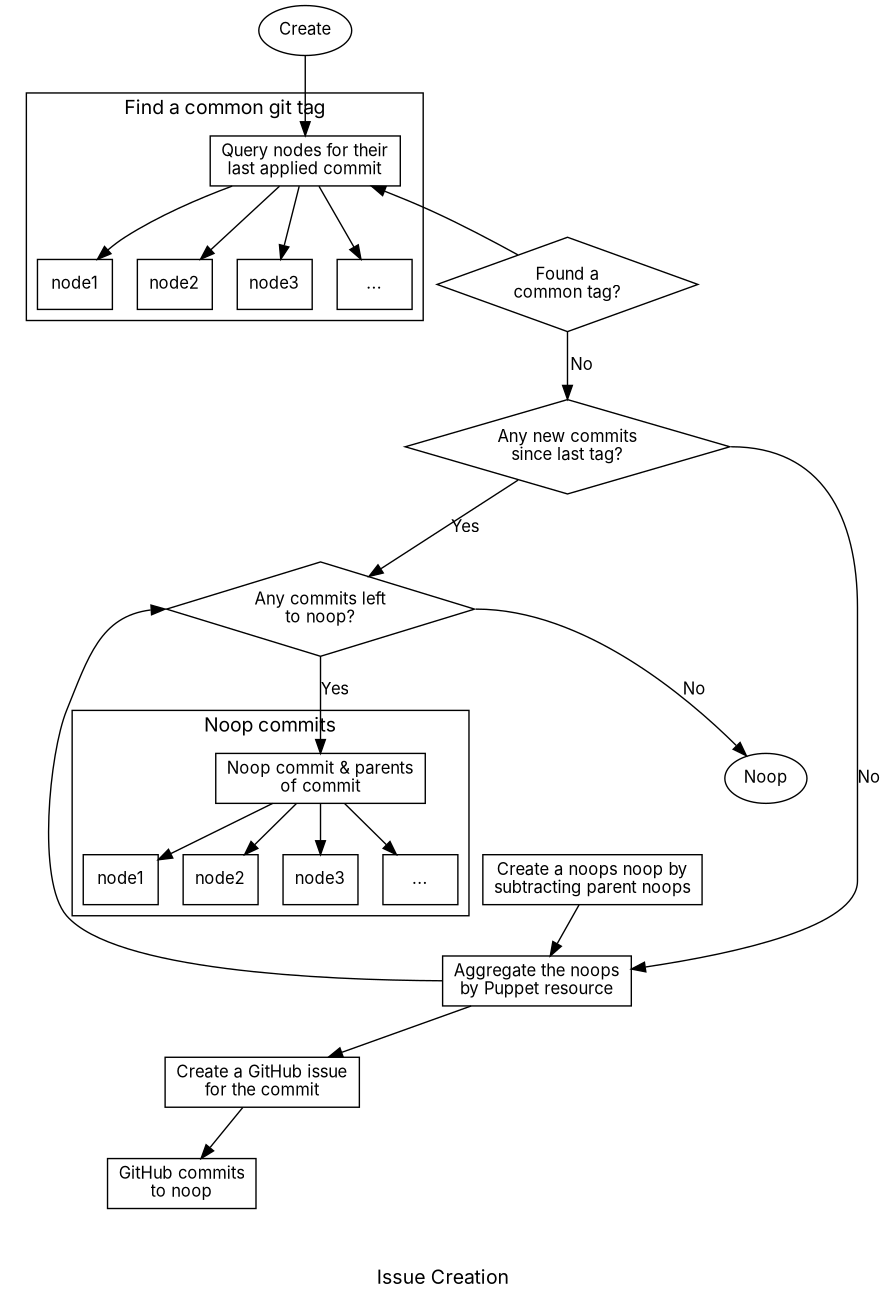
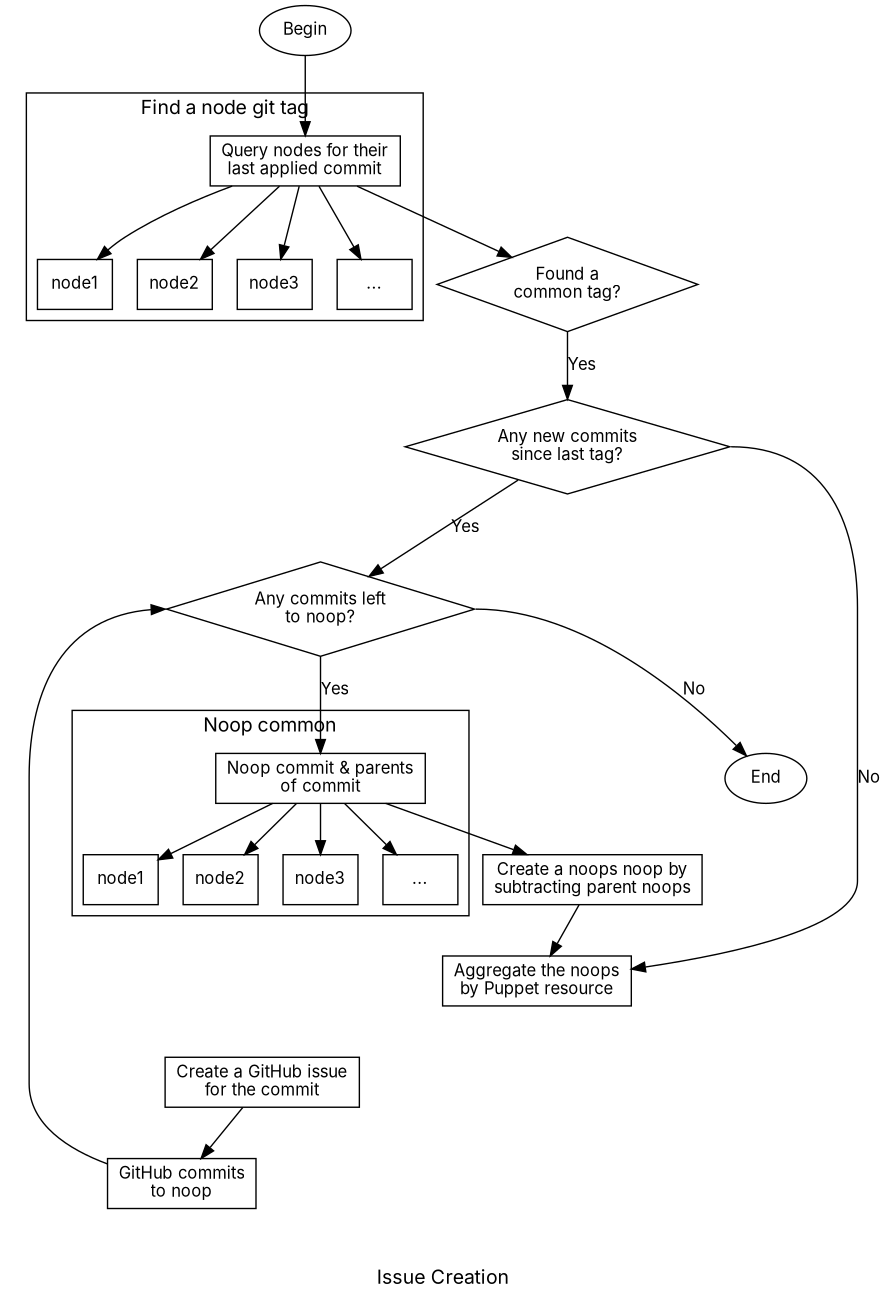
(305, 31) -> (305, 31)
(225, 109) -> (225, 109)
(452, 221) -> (432, 220)
(582, 366) -> (582, 366)
(271, 726) -> (271, 726)
(766, 778) -> (766, 778)
none -> (450, 827)
(82, 927) -> (29, 875)
(407, 1029) -> none
